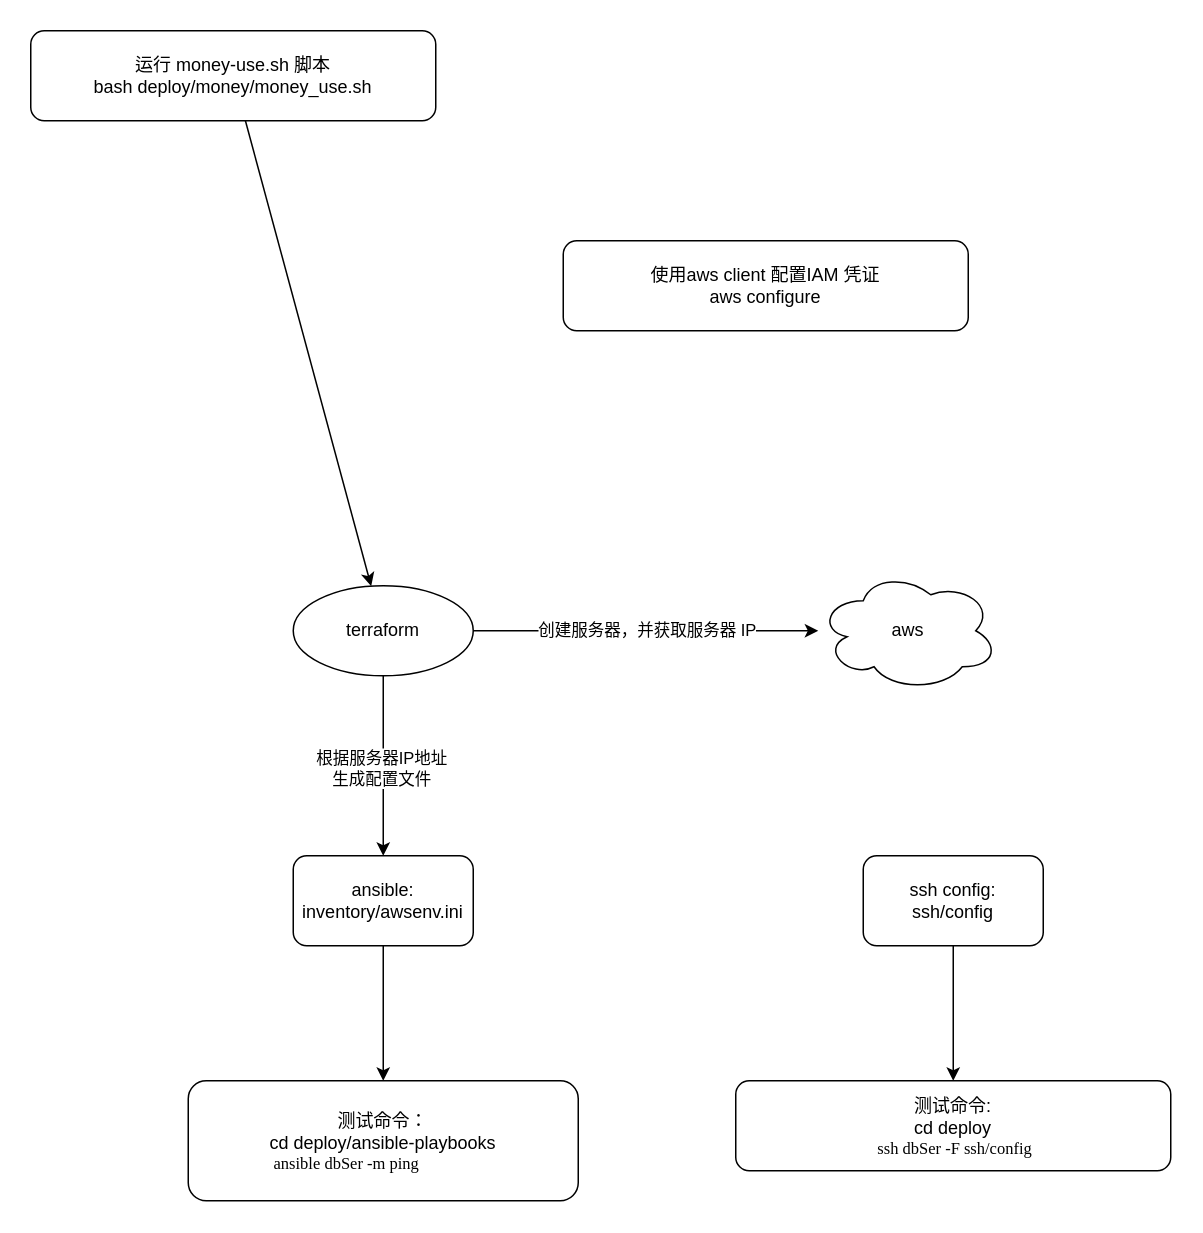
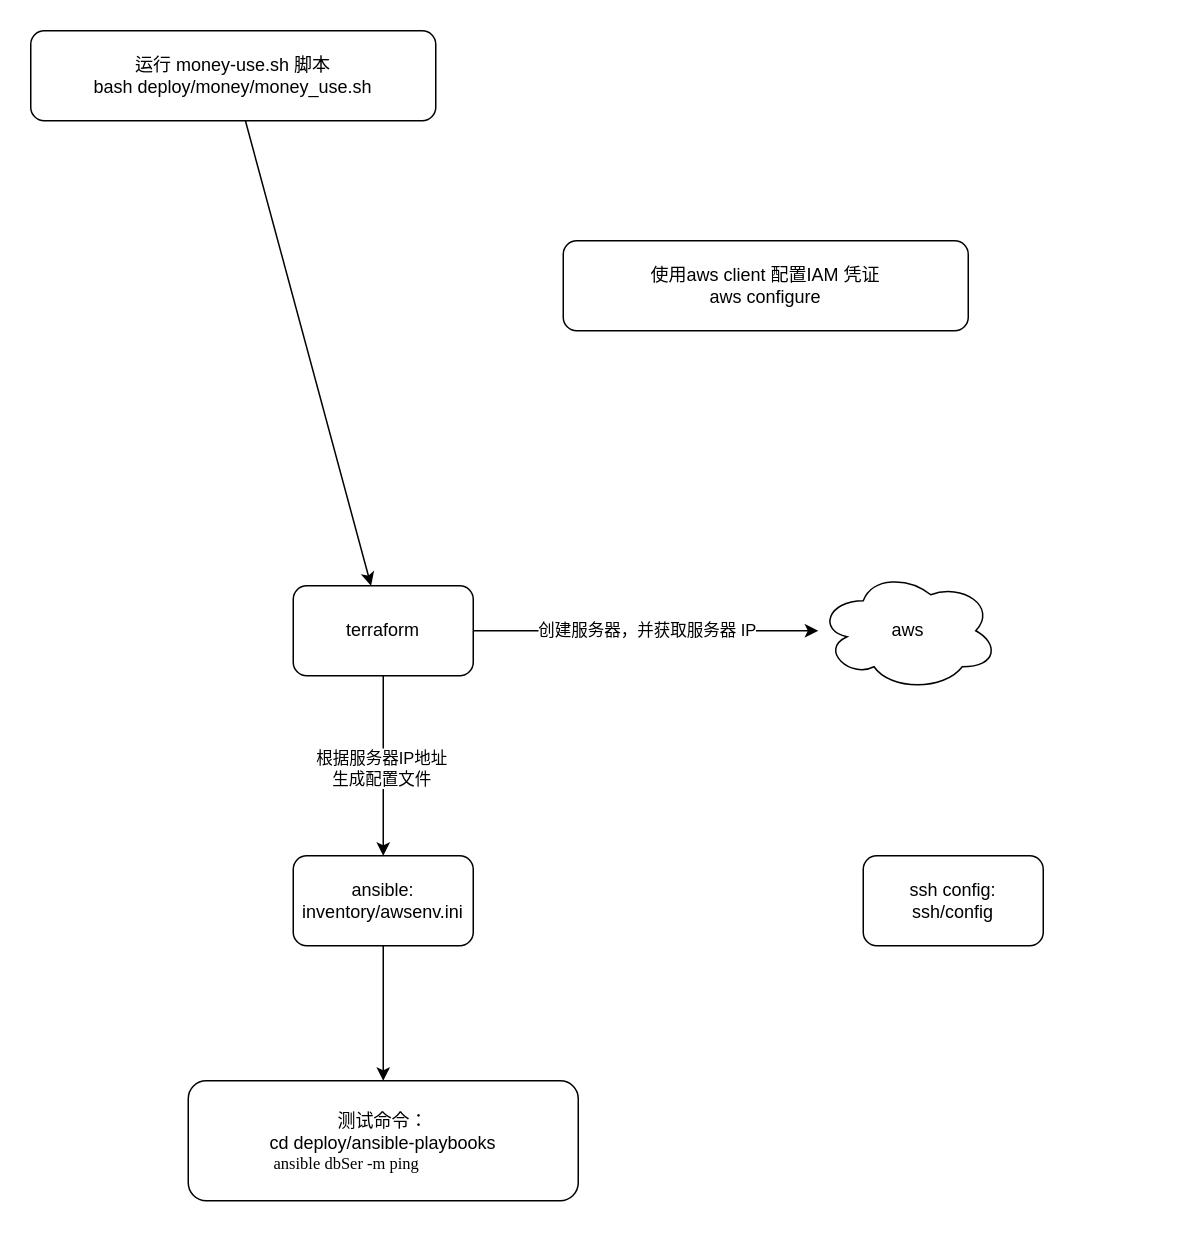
(383, 631) -> (383, 631)
(953, 1008) -> none
(953, 1126) -> none
